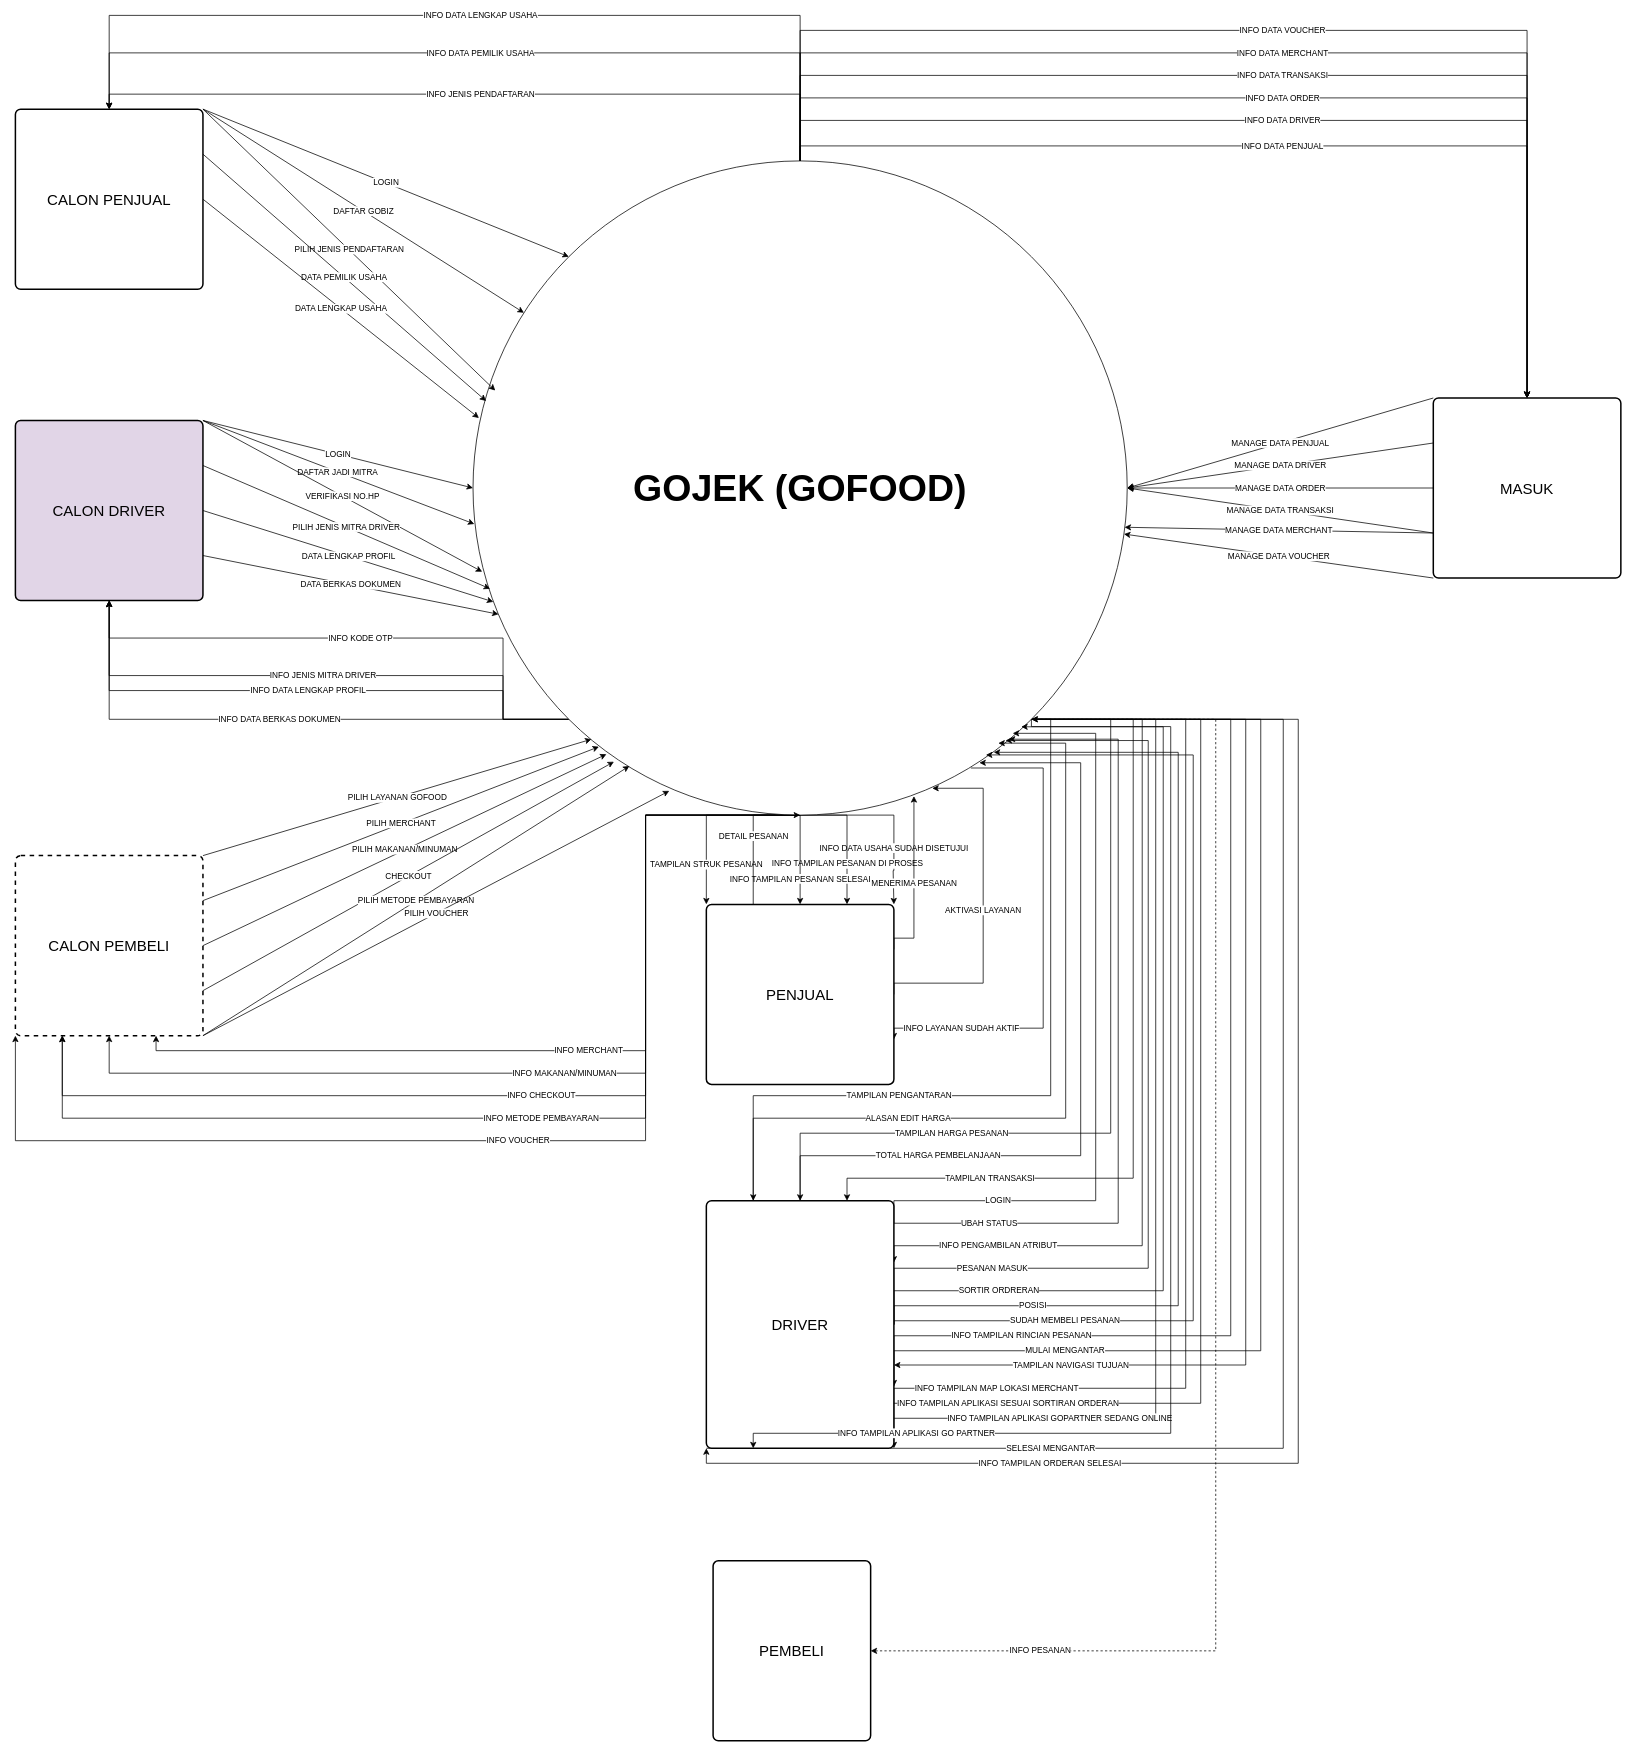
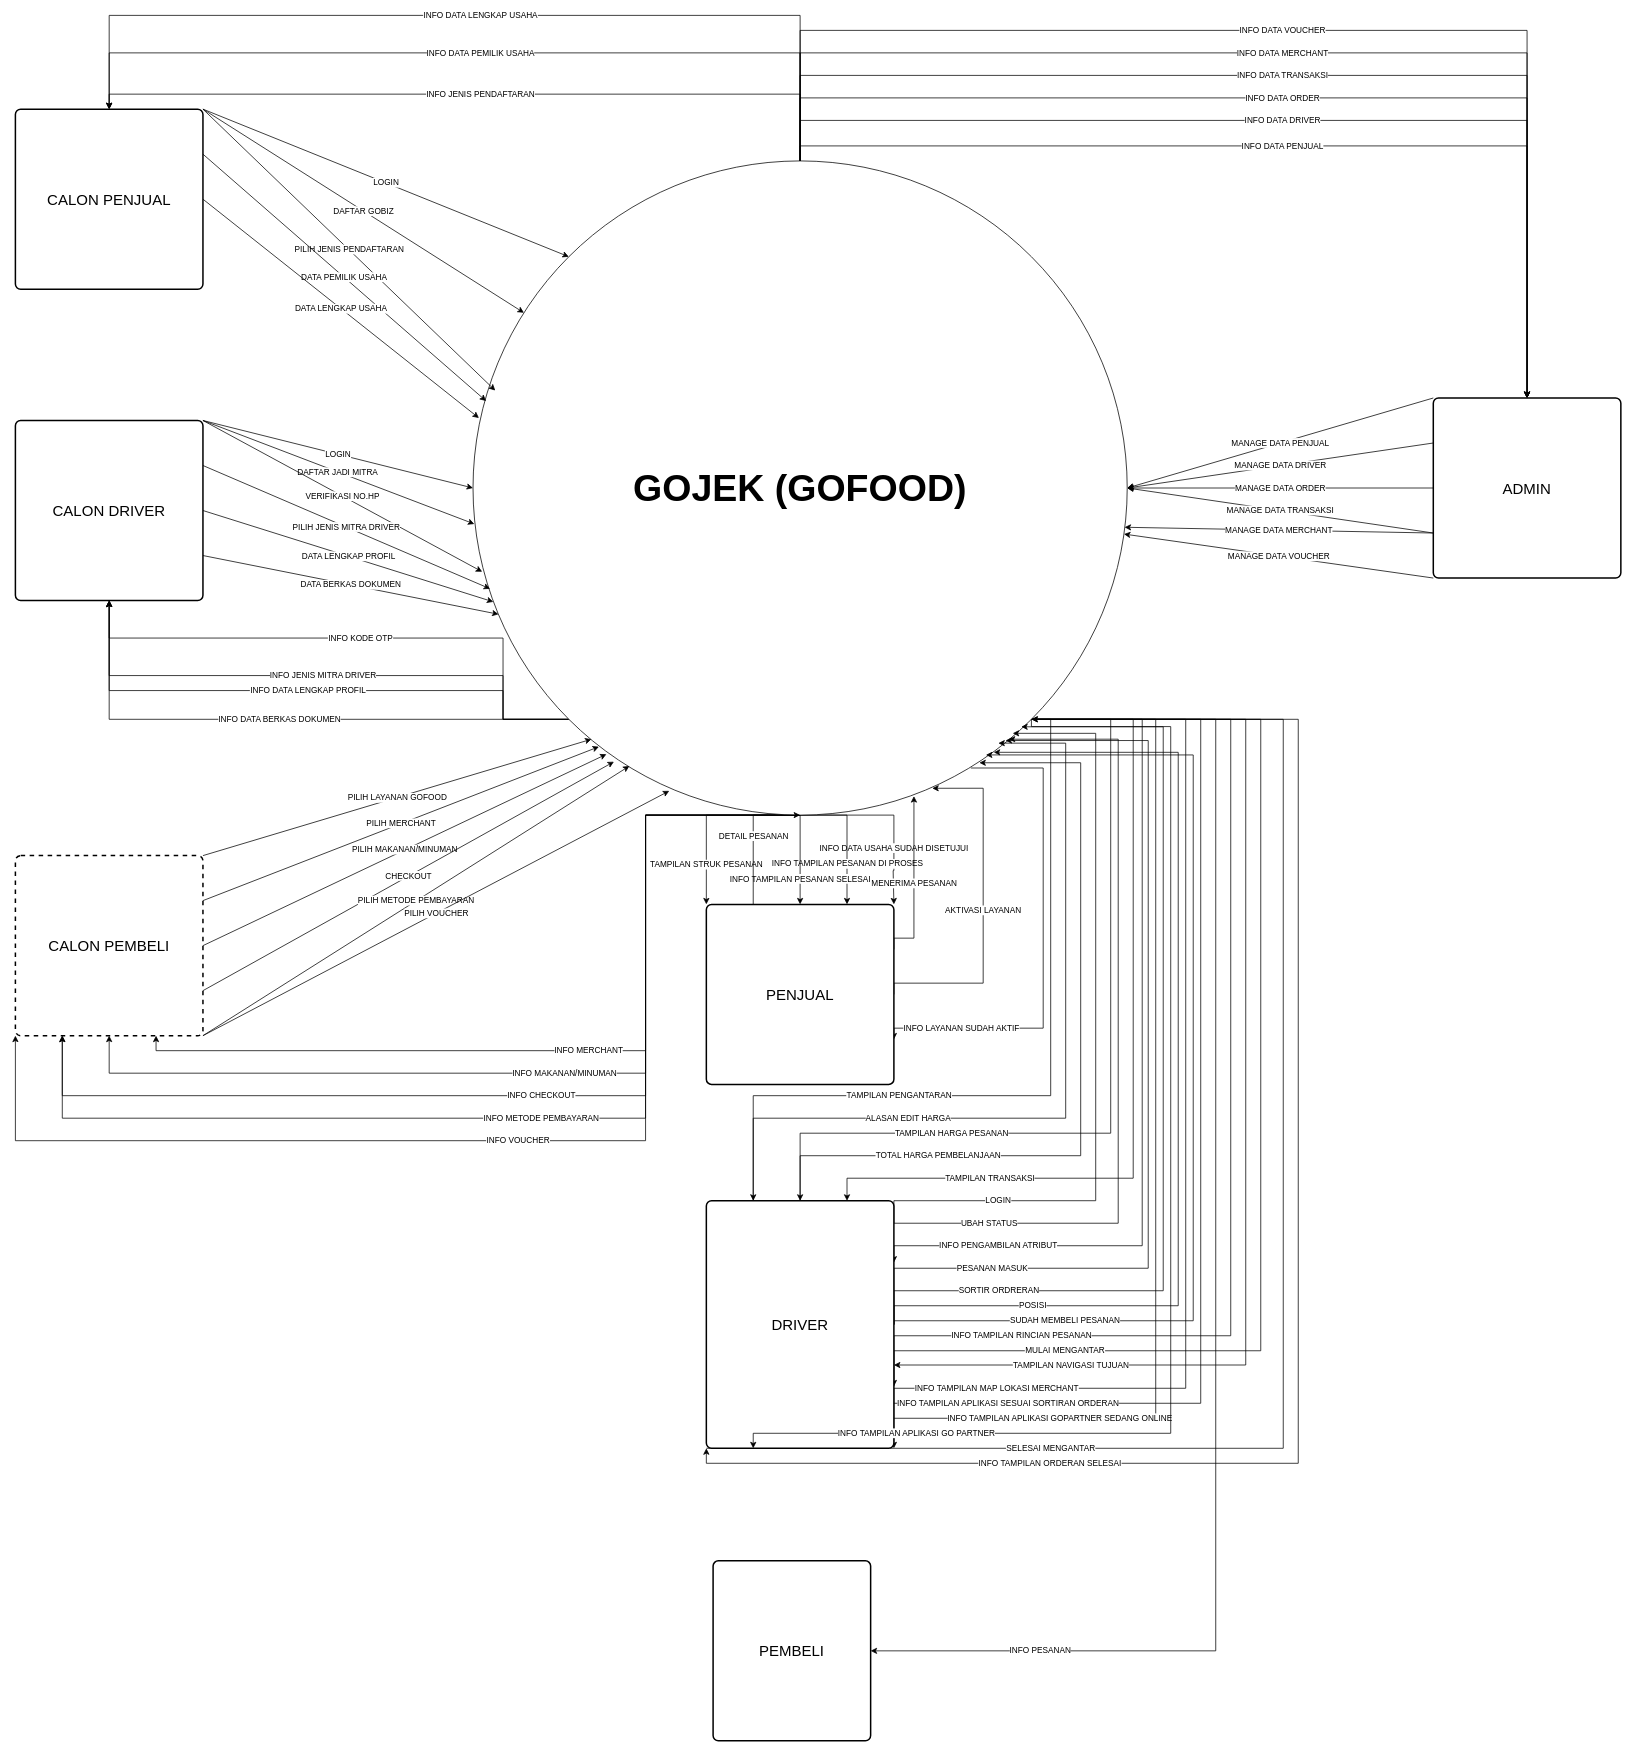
(1527, 488) -> (1527, 488)
(109, 510) -> (109, 510)
(1215, 1258) -> (1215, 1258)
